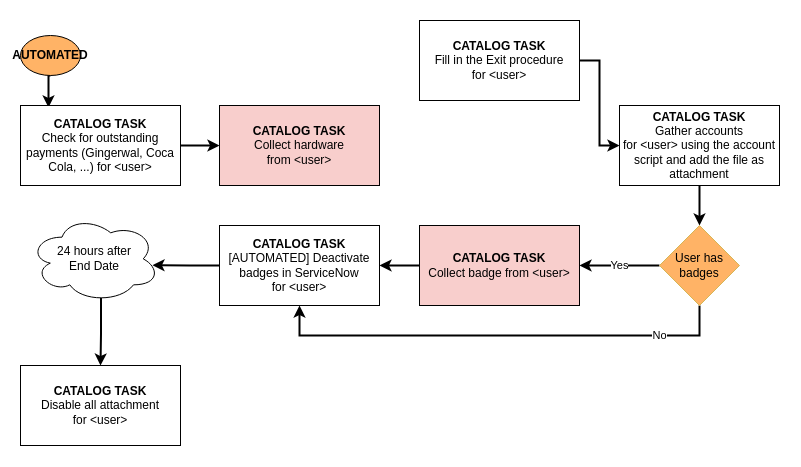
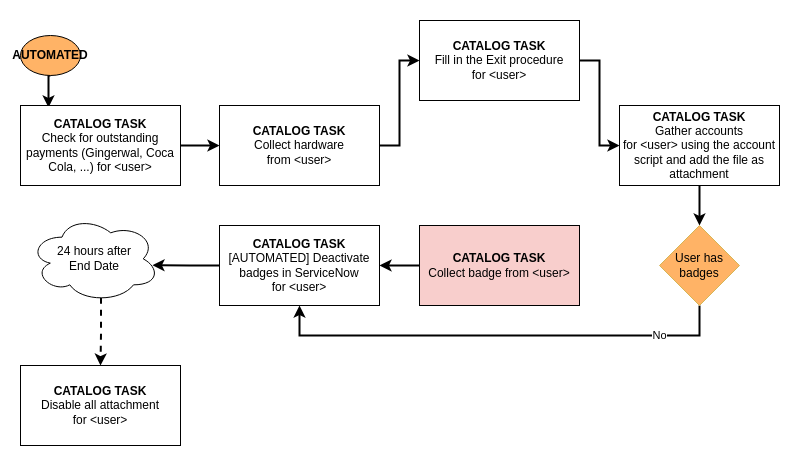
none -> (400, 108)
(300, 146) -> (300, 146)
(624, 266) -> none
(101, 329) -> (101, 329)
